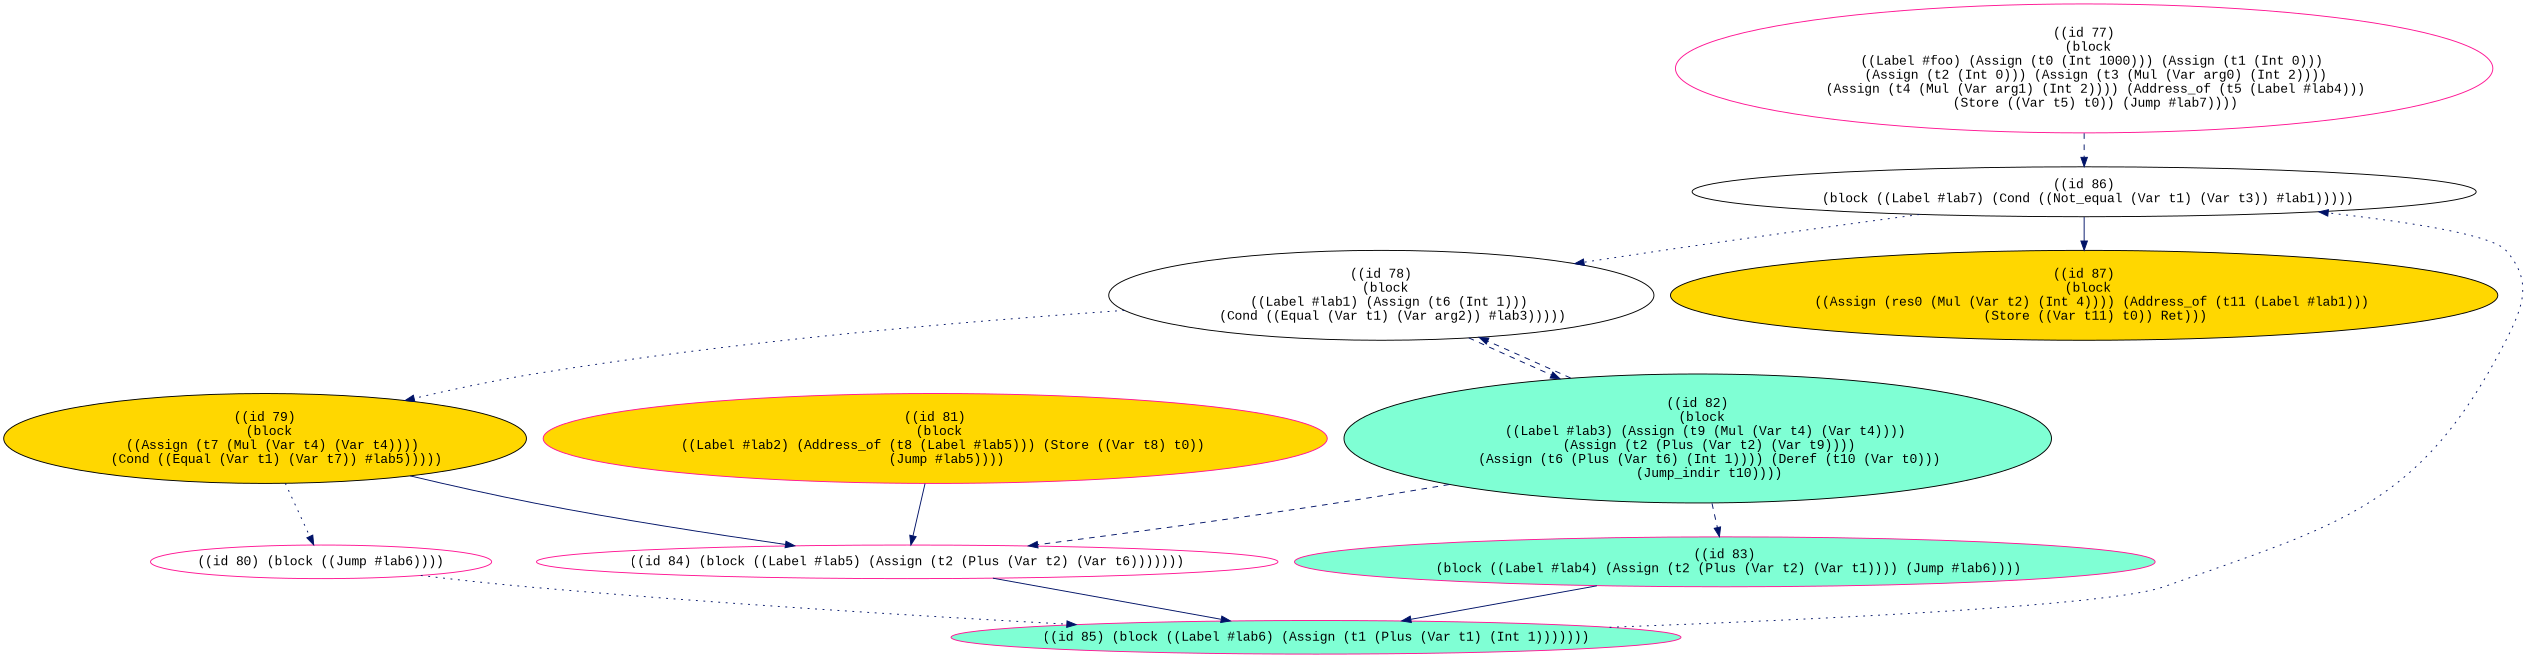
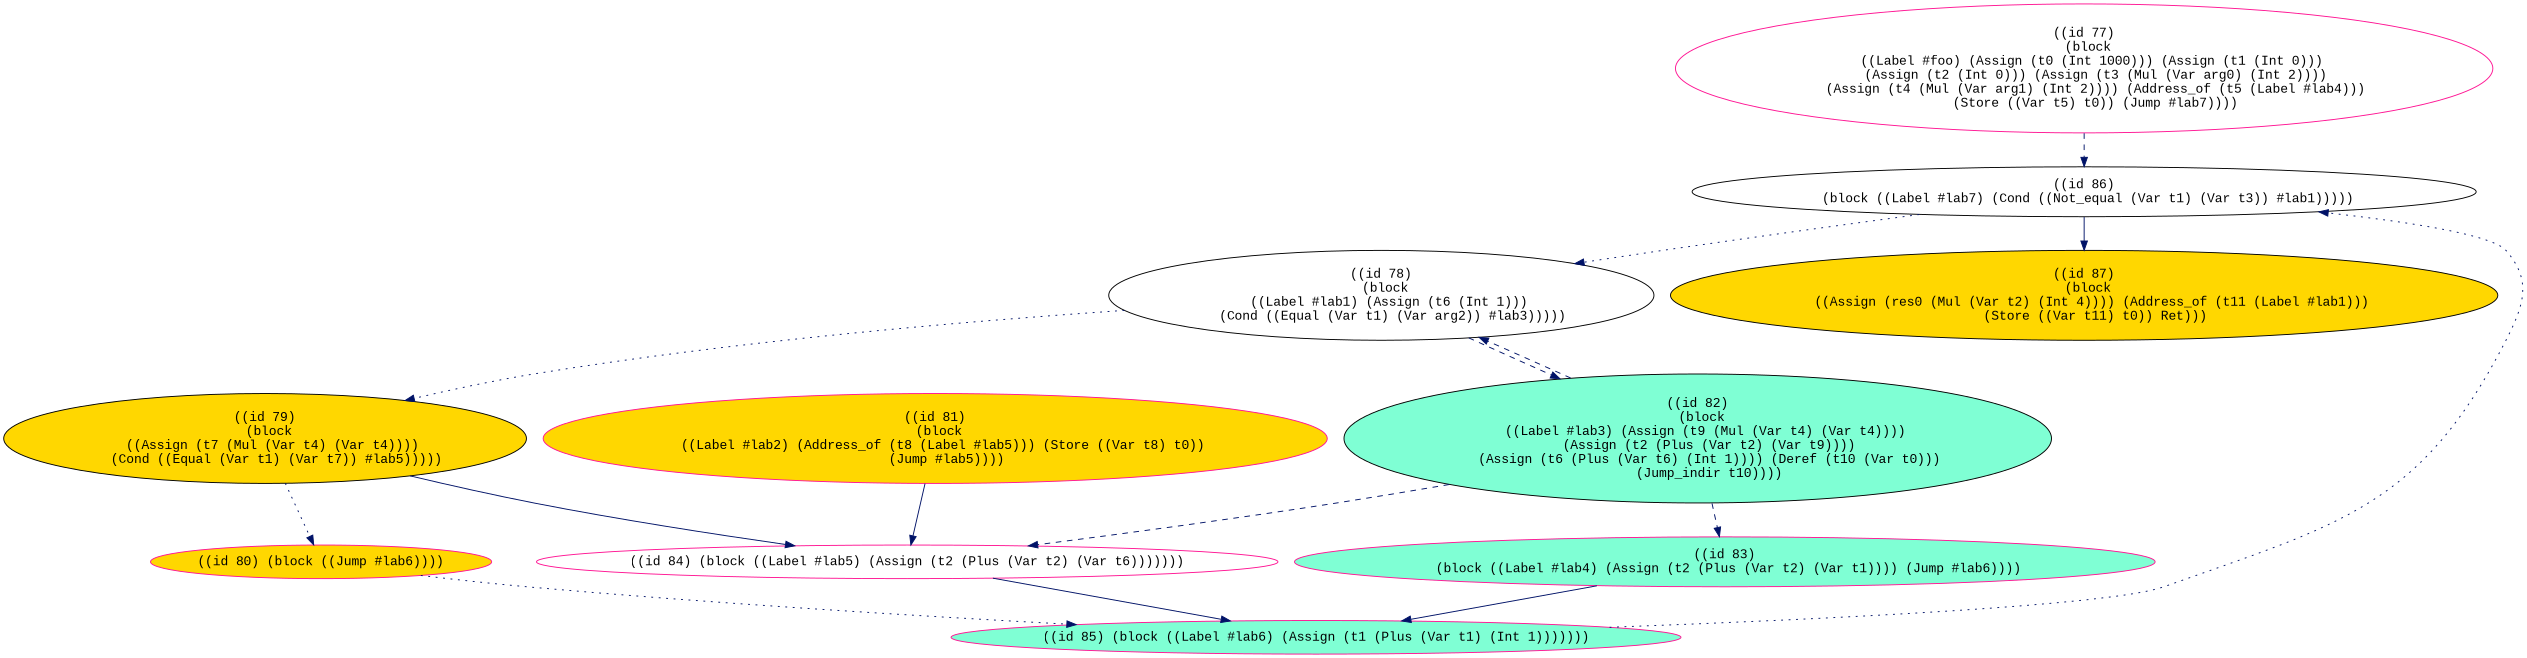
(321, 562) -> (321, 562)
